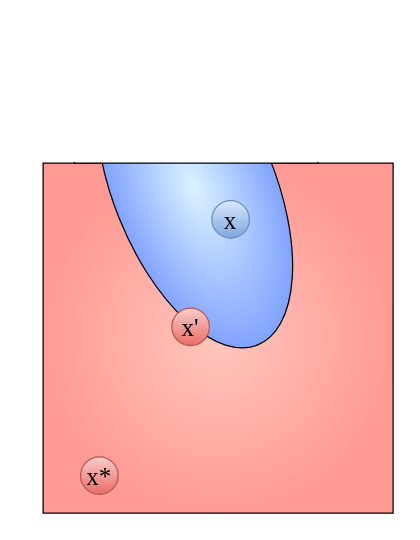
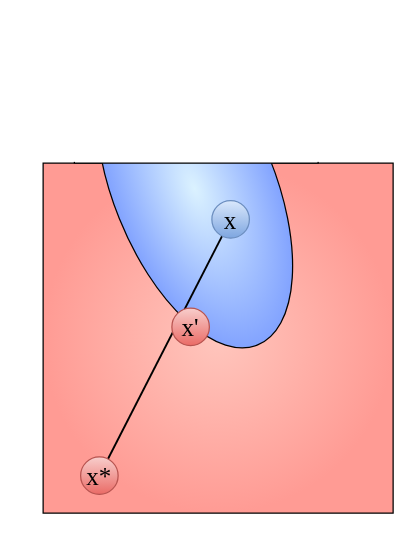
none -> (141, 395)
